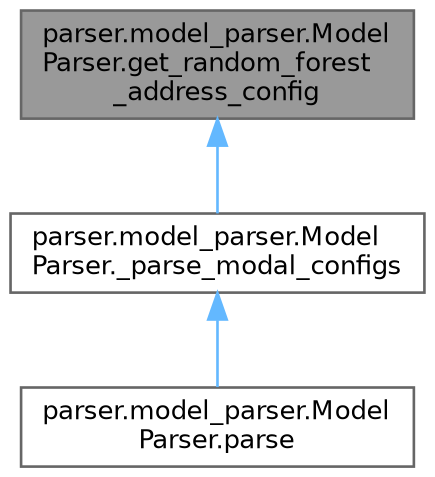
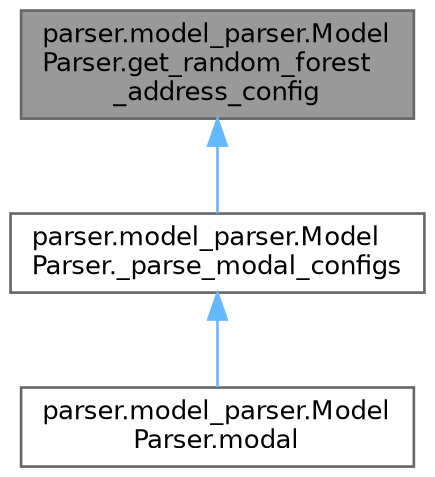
(217, 427) -> (217, 427)
